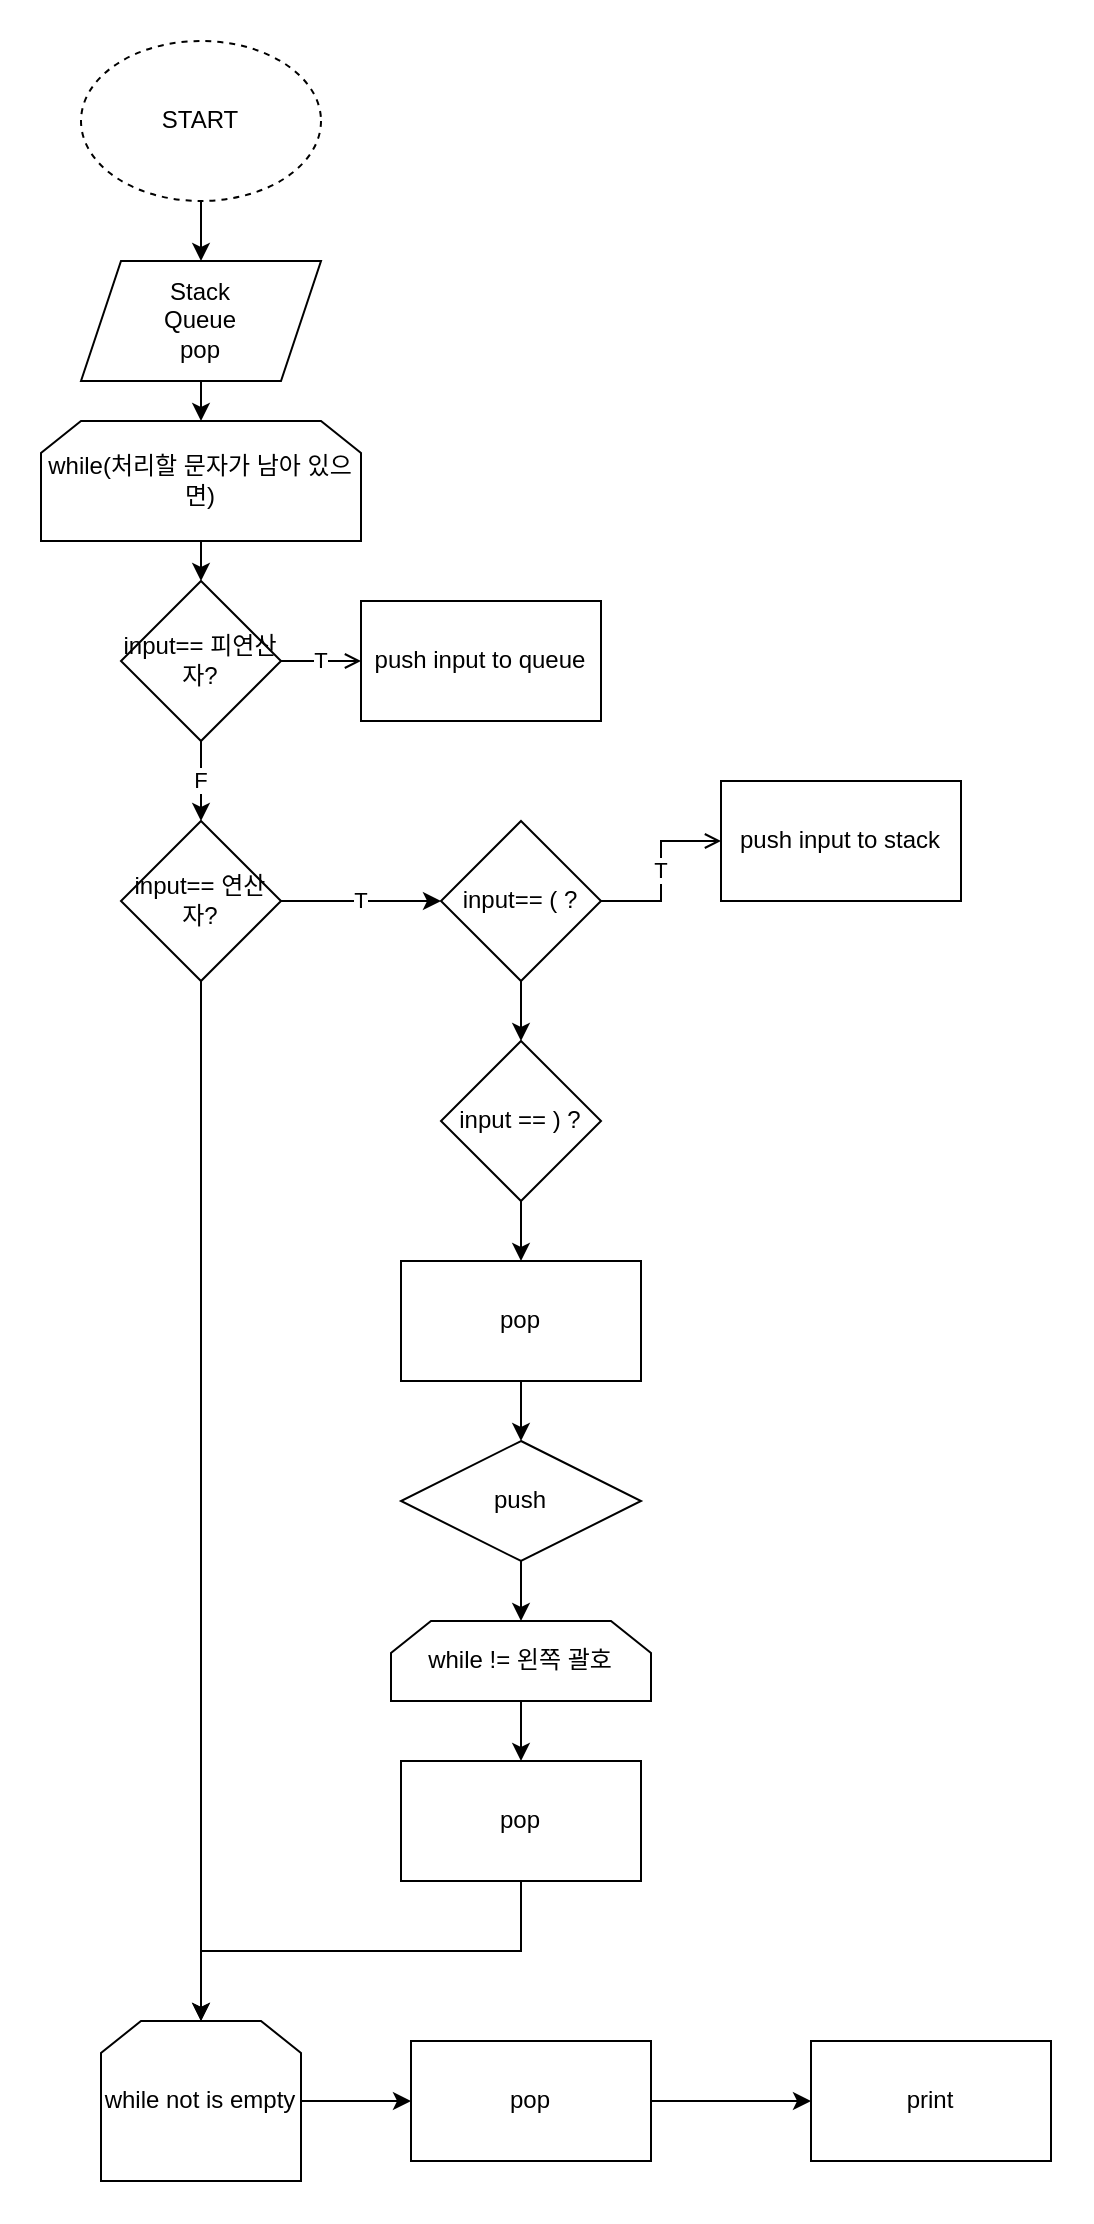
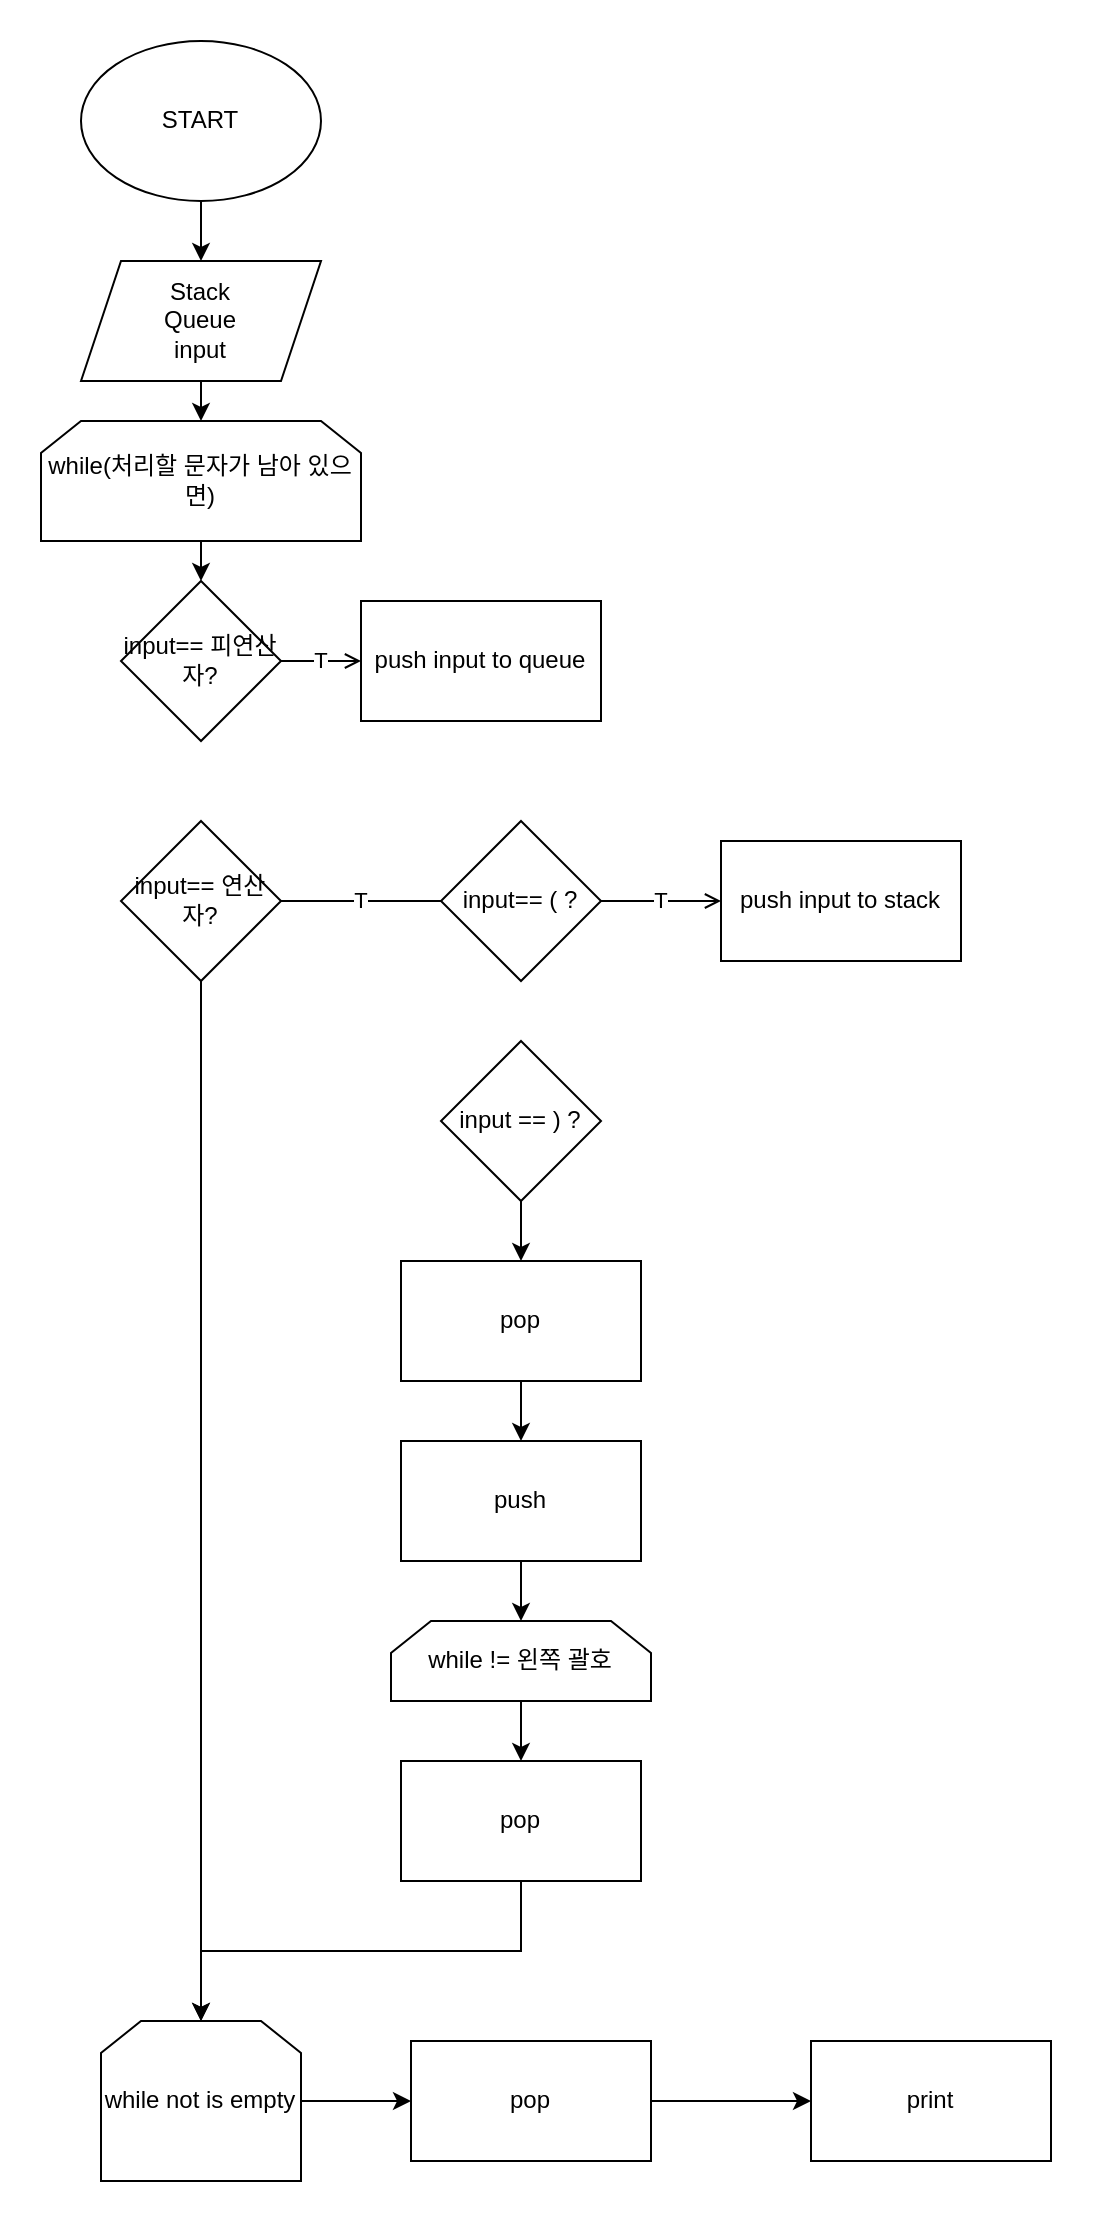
(201, 121) -> (201, 121)
(201, 321) -> (201, 321)
(201, 762) -> none
(841, 841) -> (841, 901)
(426, 901) -> (431, 901)
(521, 1018) -> none
(521, 1501) -> (521, 1501)
